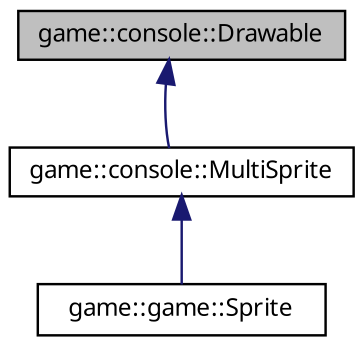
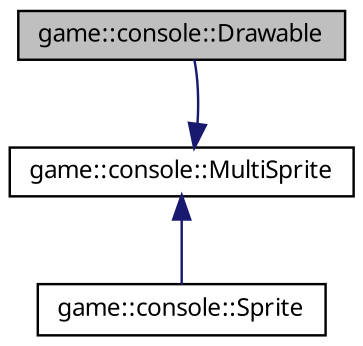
(166, 116) -> (198, 92)
(182, 310) -> (182, 310)
